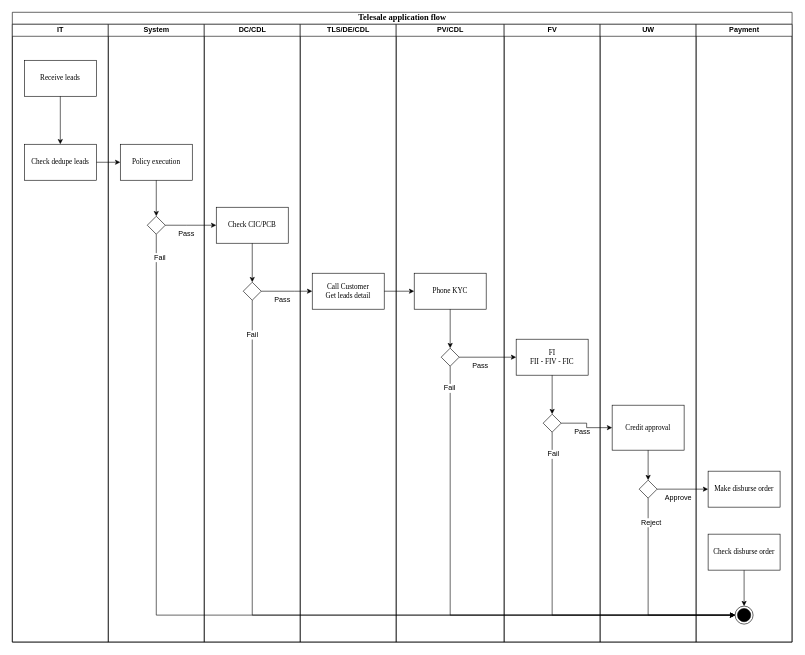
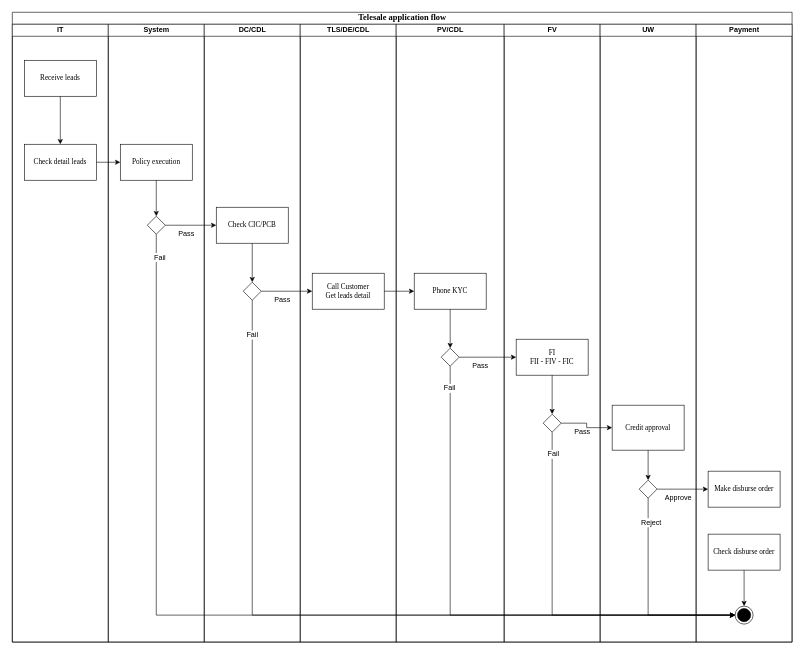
(60, 162) -> (60, 162)
